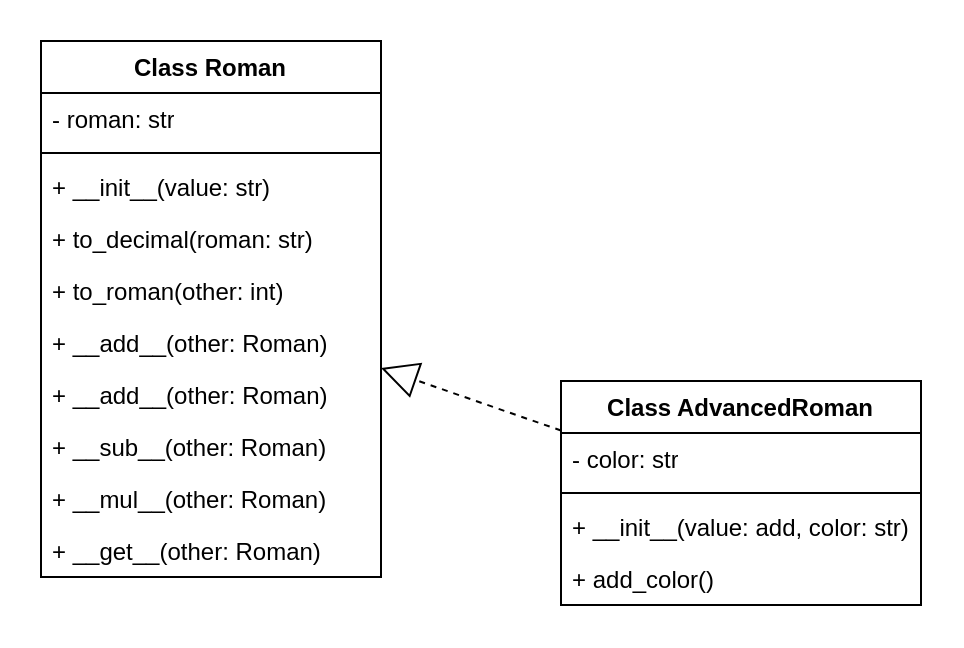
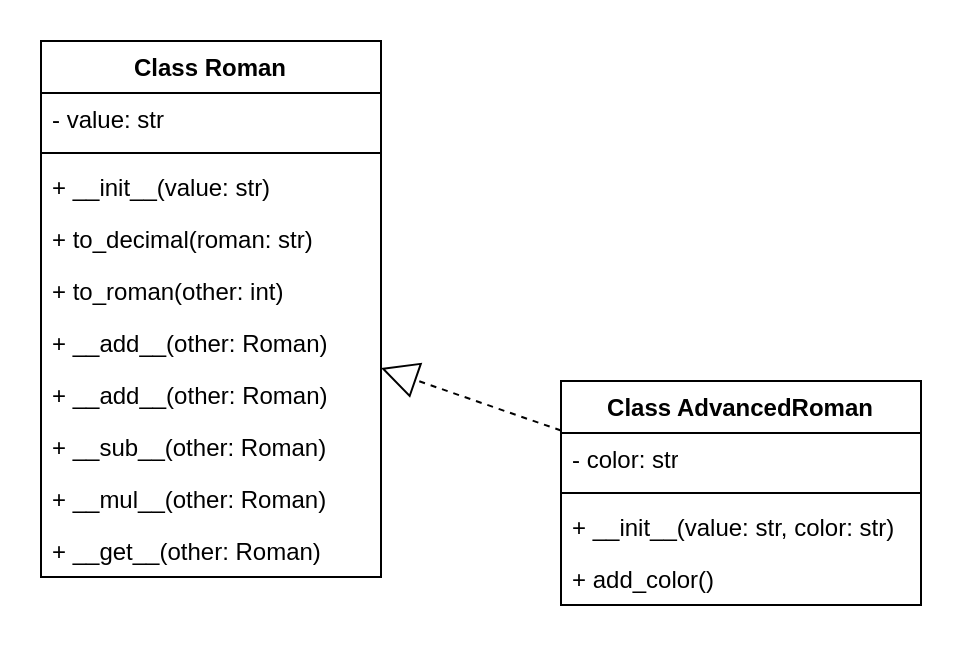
(124, 121) -> (121, 121)
(743, 544) -> (743, 544)
